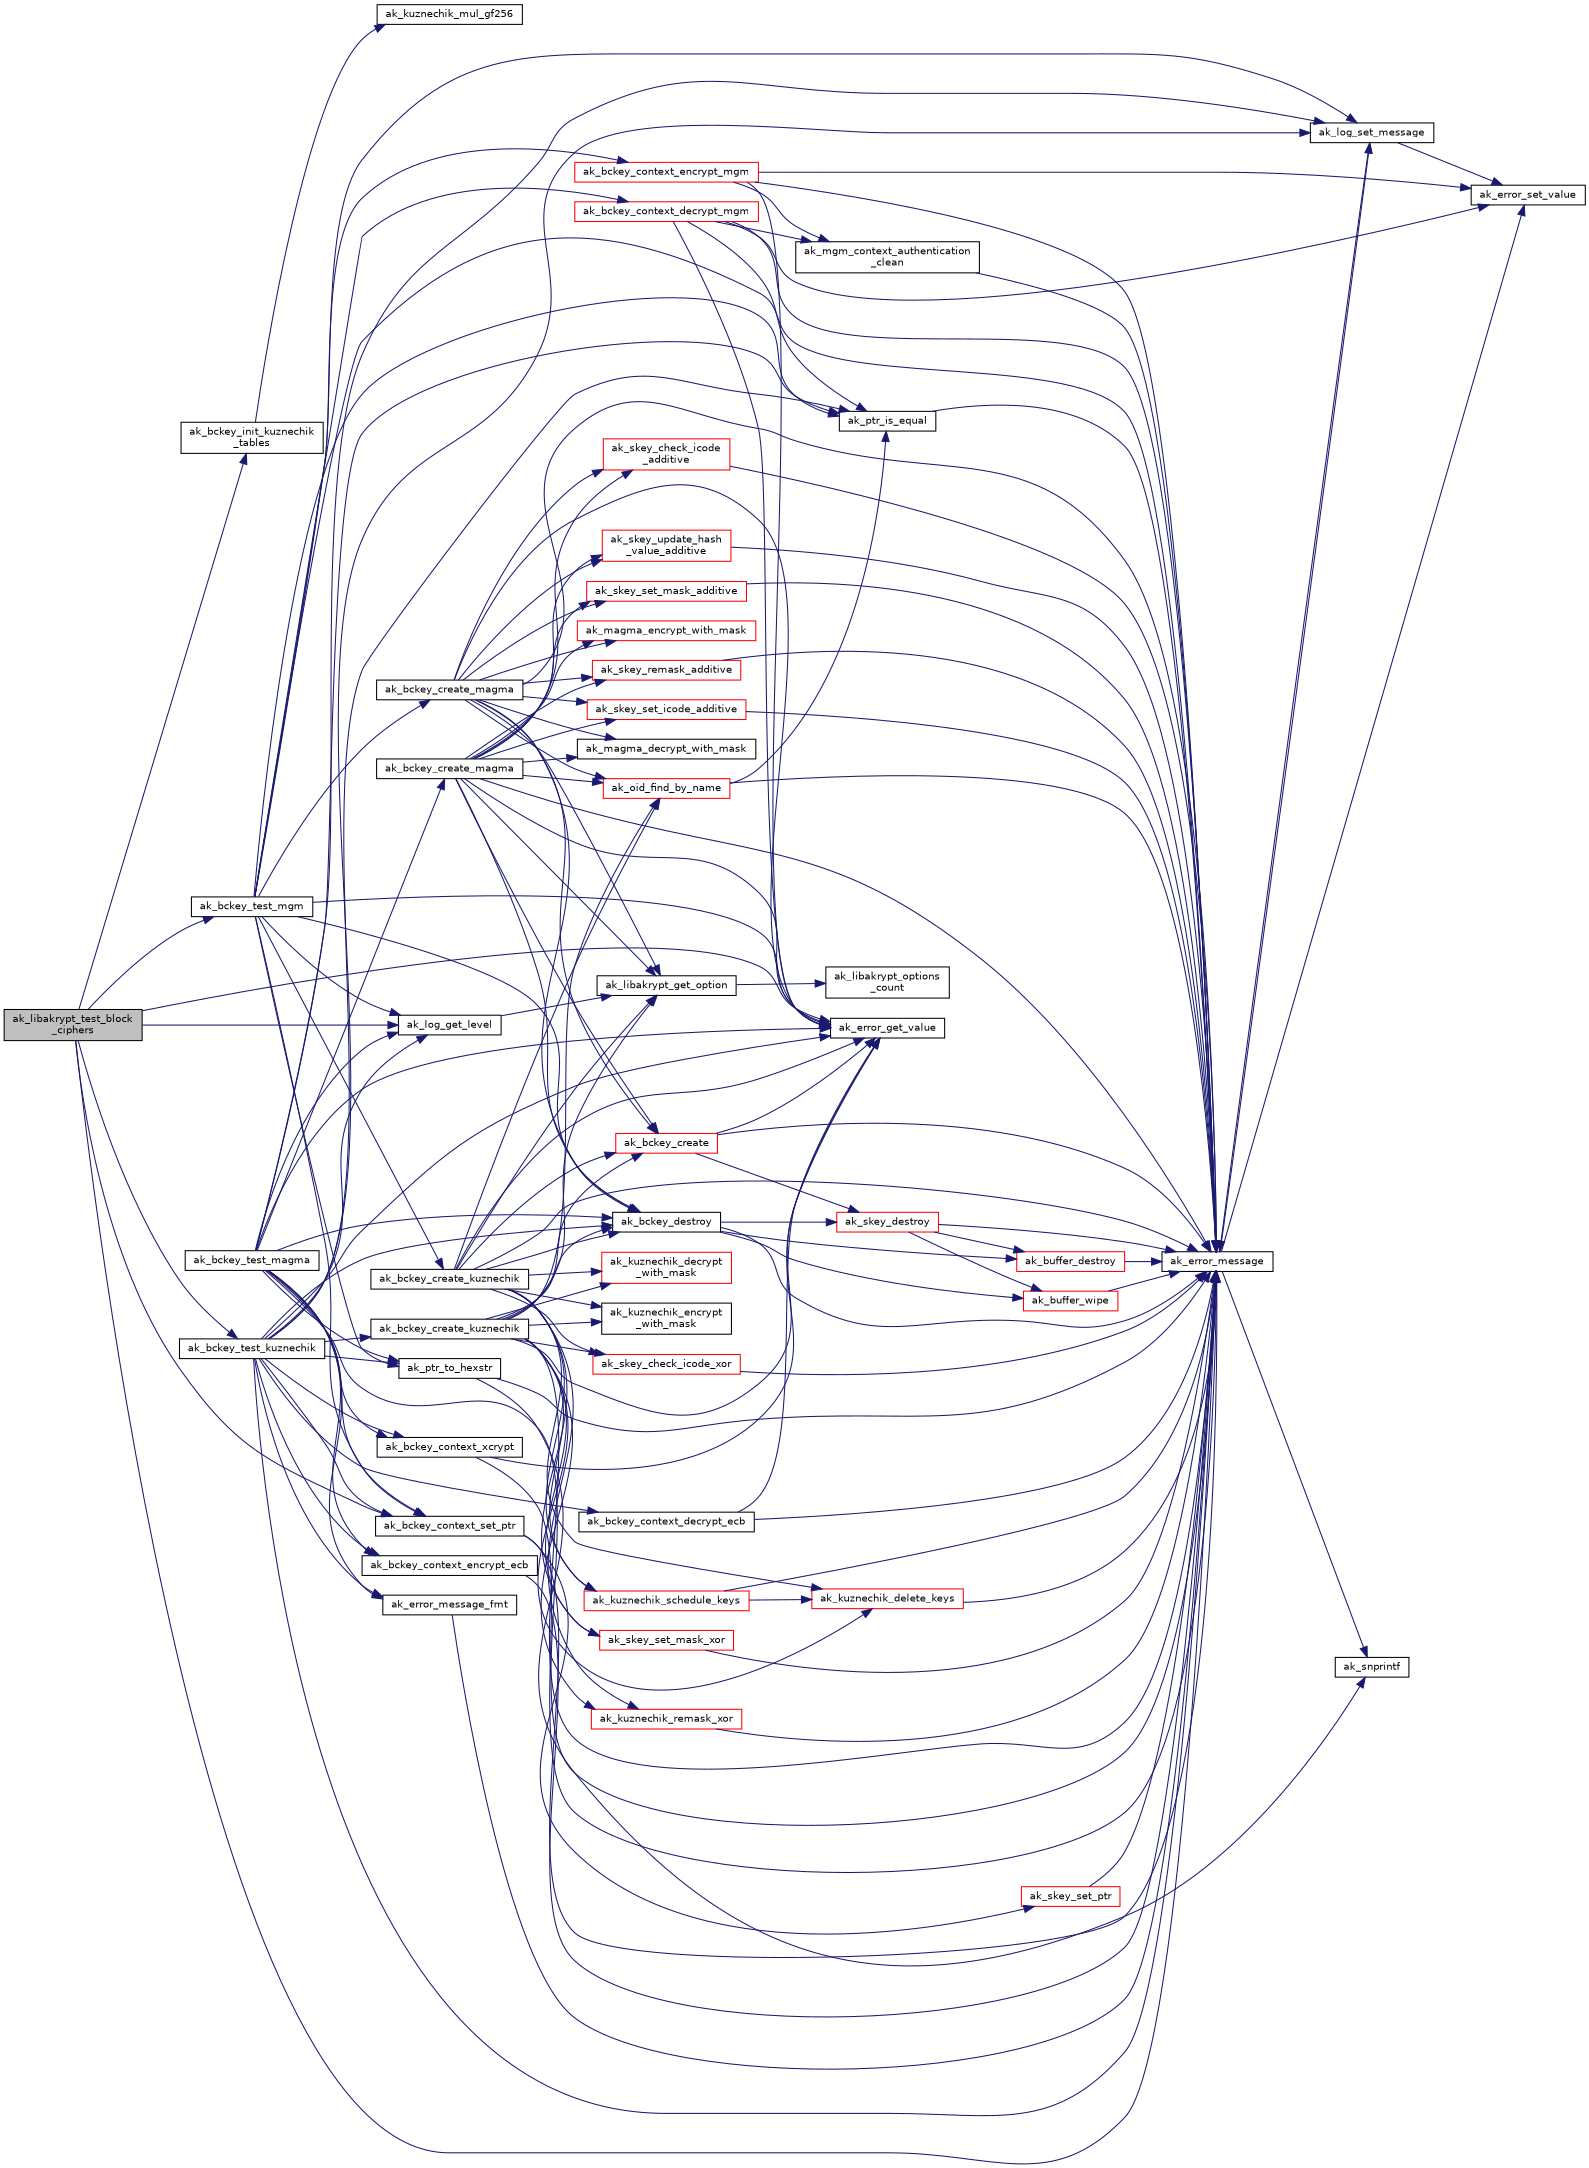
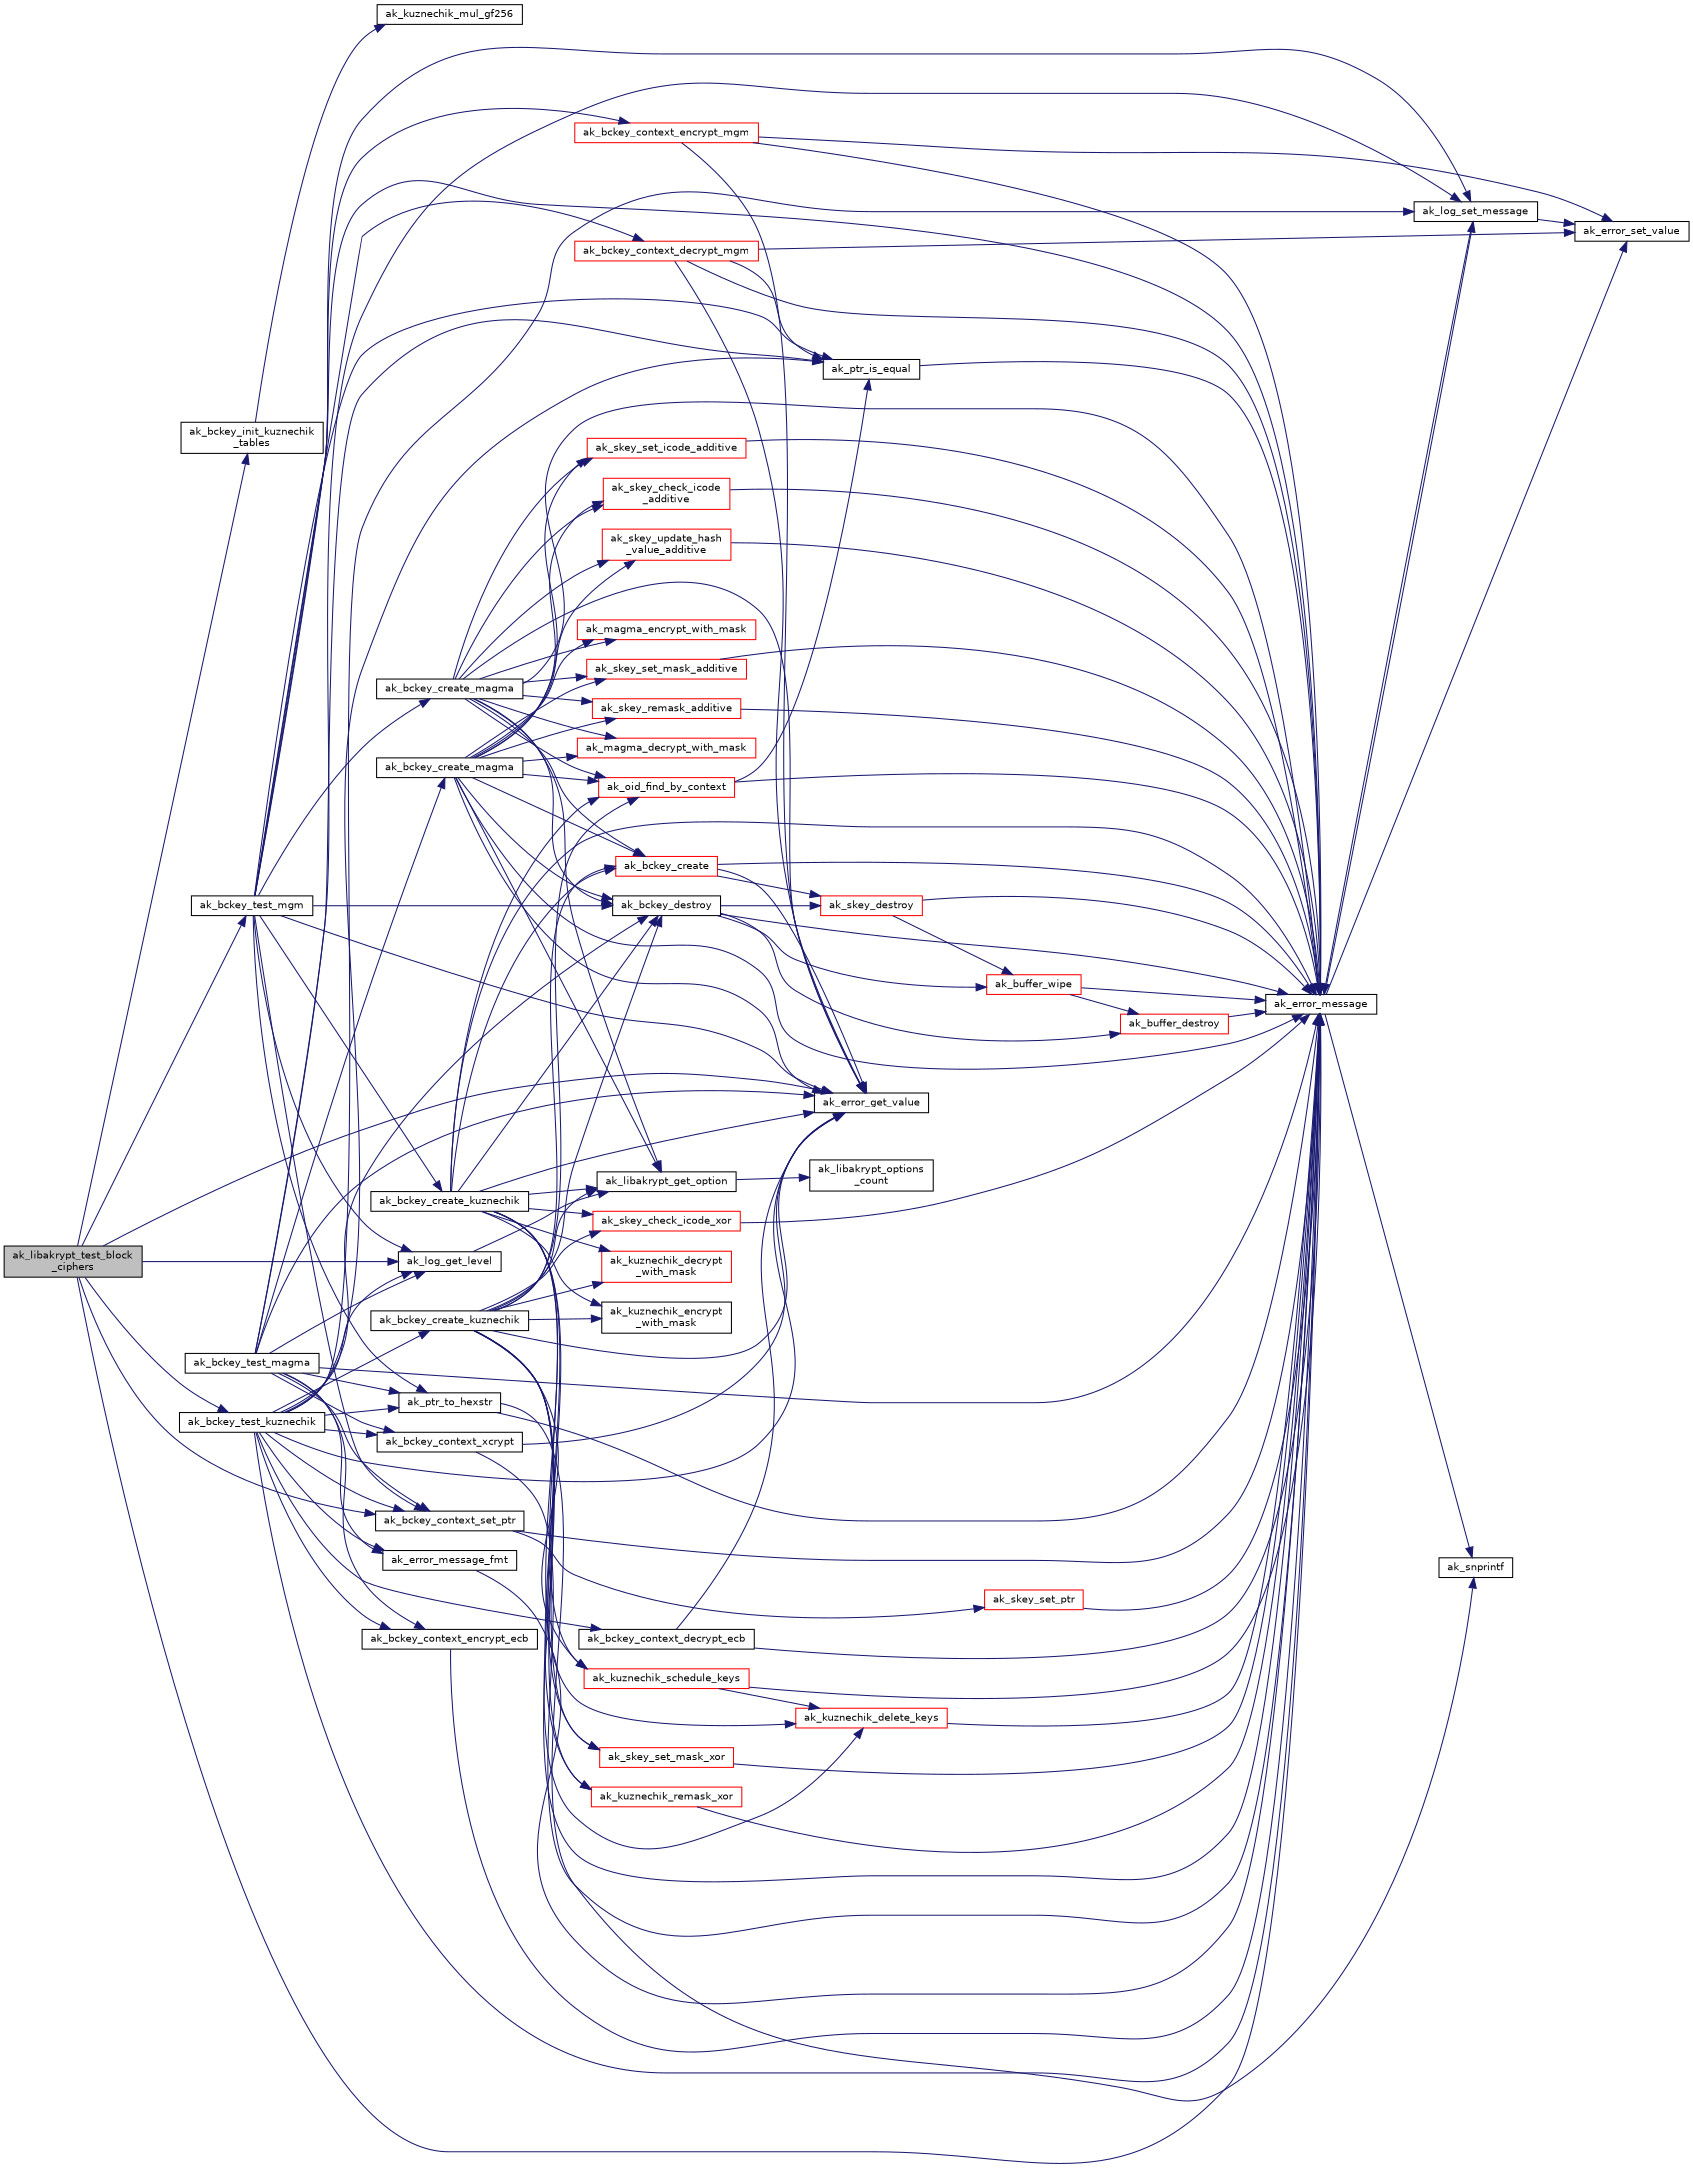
(888, 257) -> none
(667, 749) -> (667, 748)
(667, 789) -> (667, 787)
(437, 1217) -> none
(974, 1241) -> (1099, 1003)
